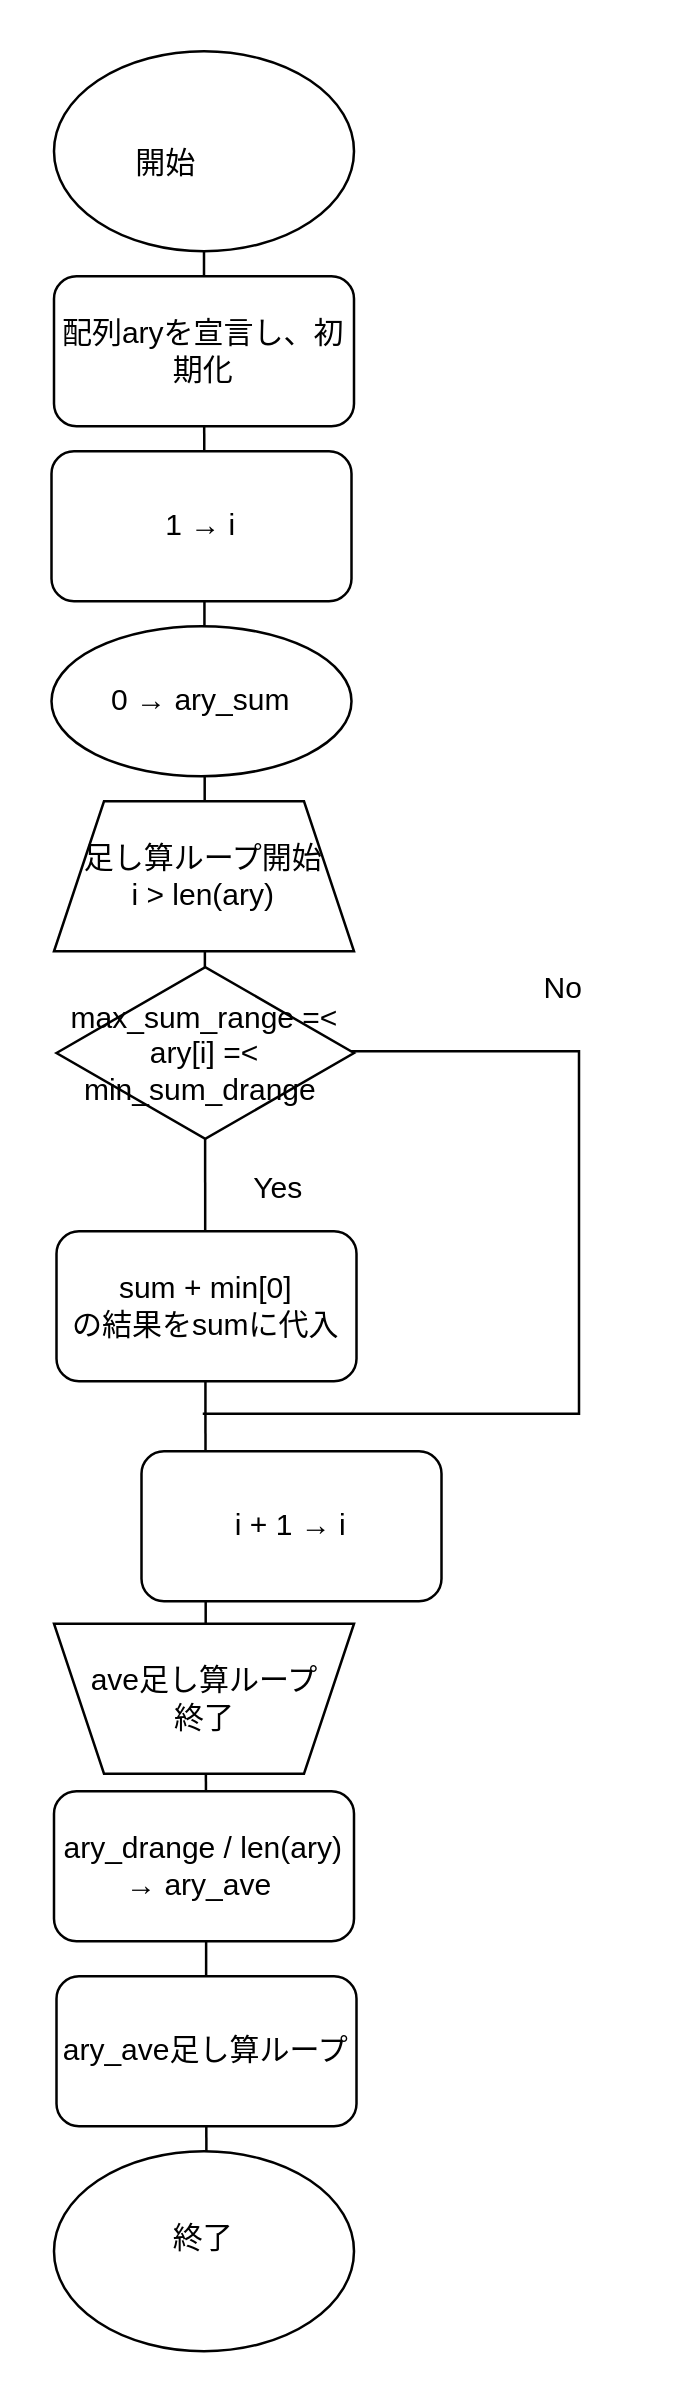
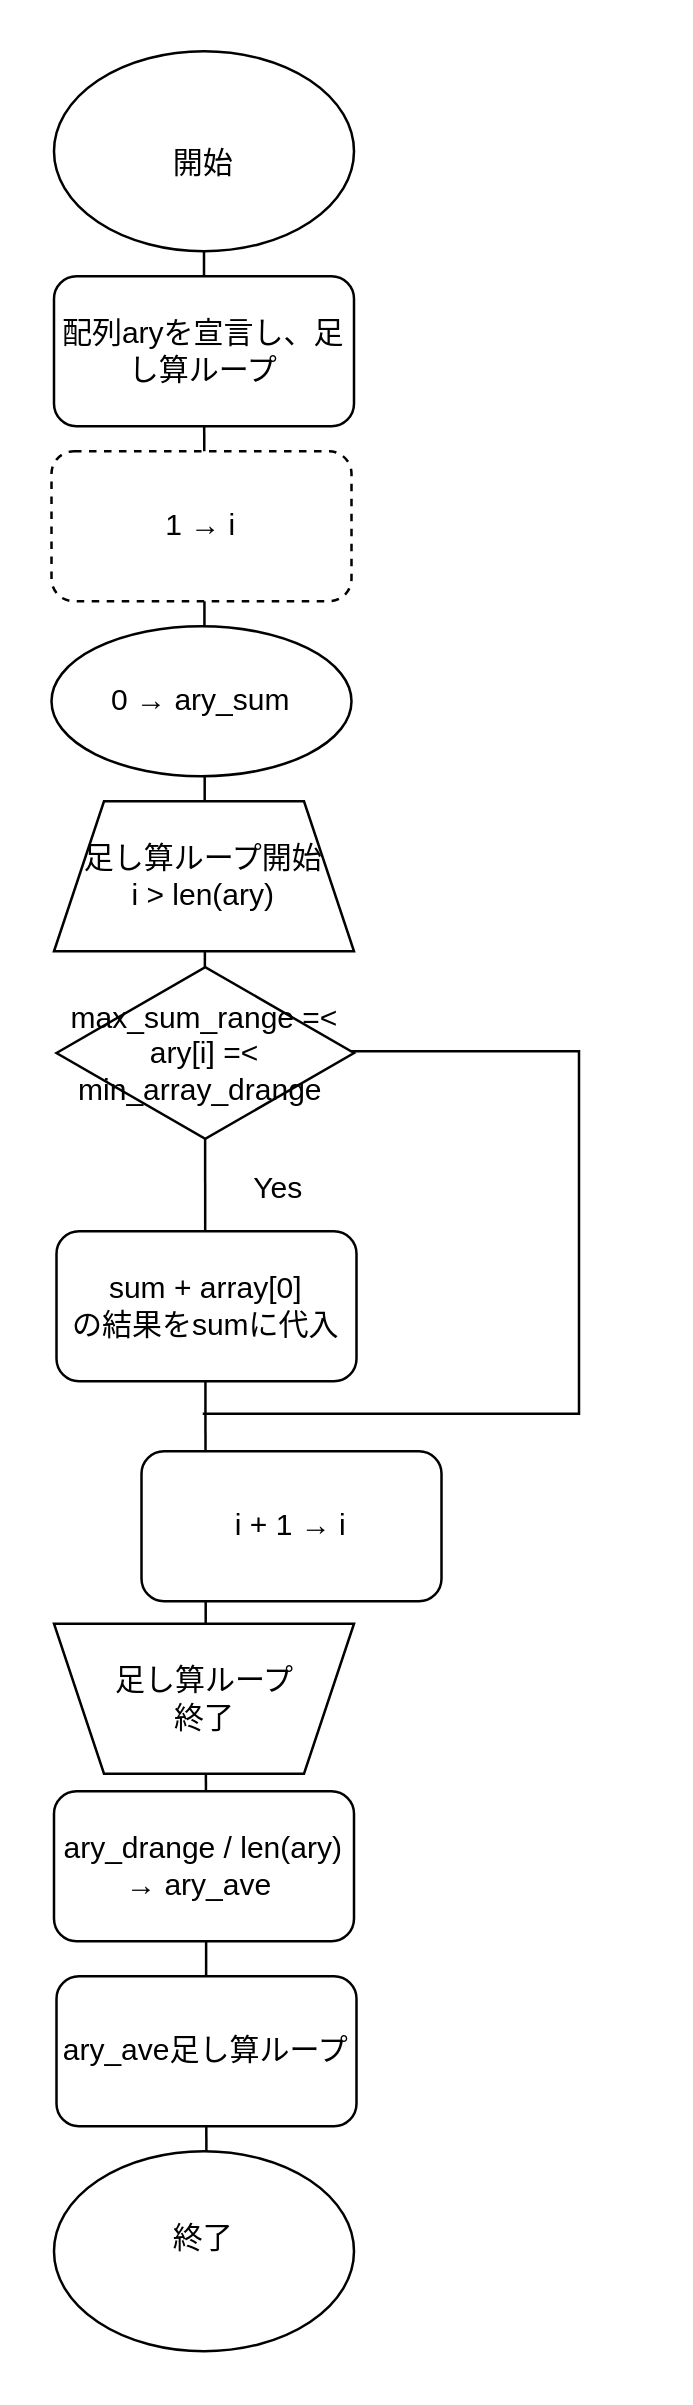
(166, 164) -> (204, 164)
(204, 351) -> (204, 351)
(201, 526) -> (201, 526)
(564, 989) -> none
(205, 1054) -> (205, 1054)
(206, 1306) -> (206, 1306)
(205, 1699) -> (205, 1699)
